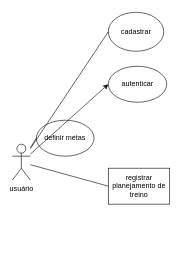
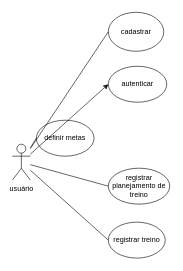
(139, 186) -> (139, 186)
none -> (69, 205)
none -> (137, 240)
